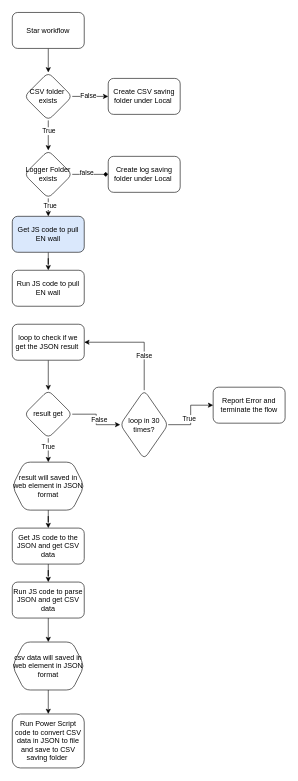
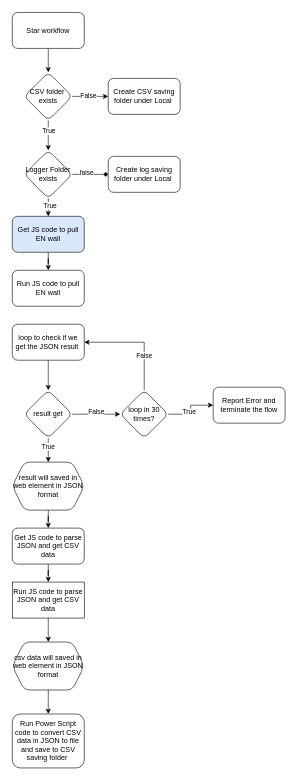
(144, 425) -> (144, 414)
(48, 546) -> (48, 546)
(48, 600) -> (48, 600)
